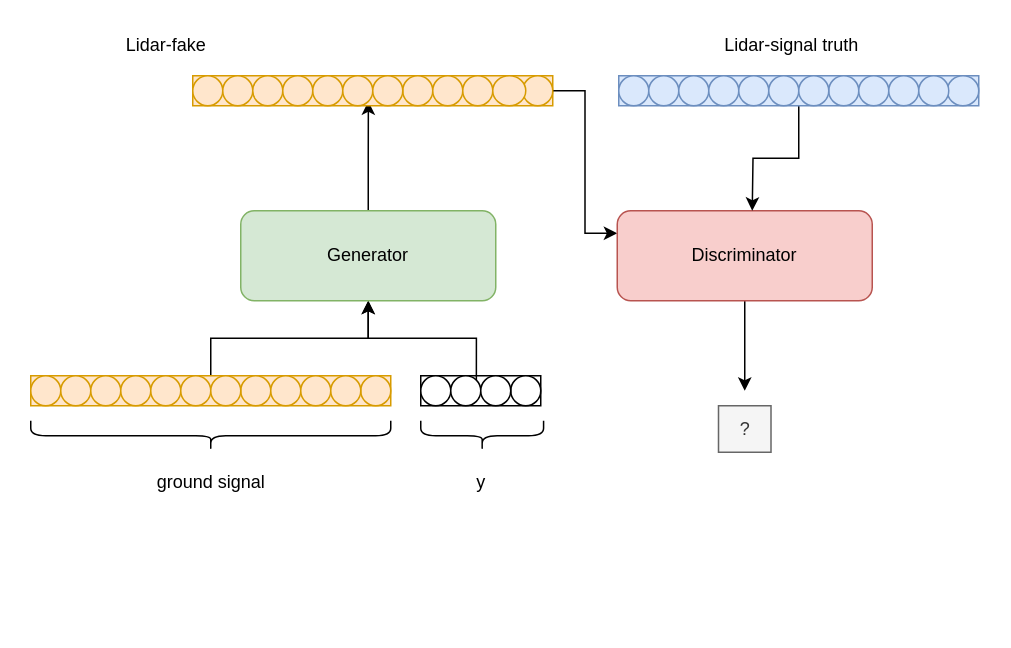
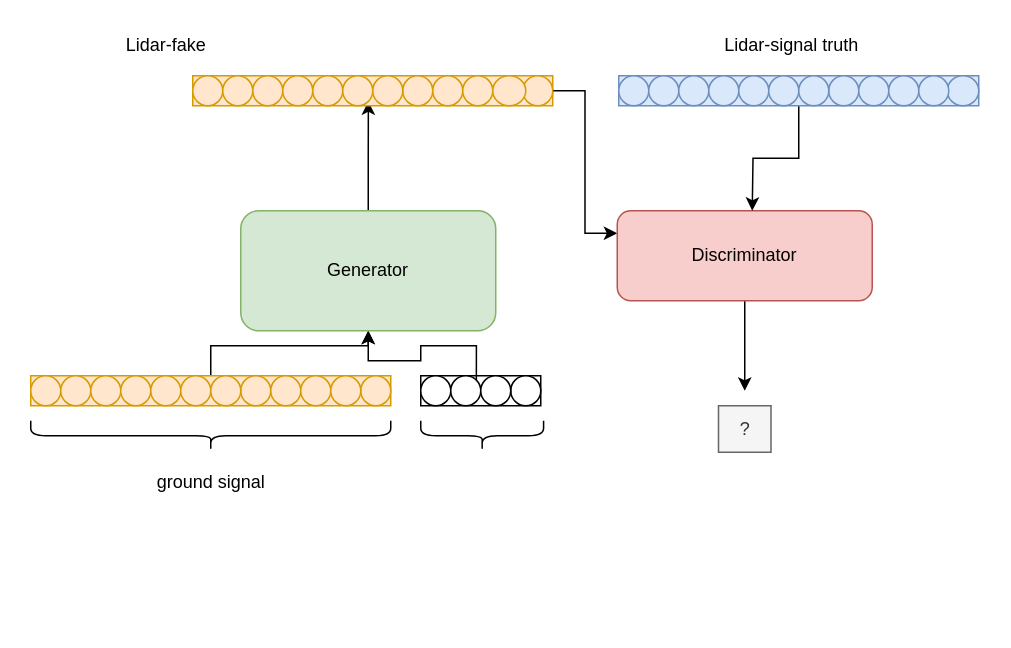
(368, 256) -> (368, 271)
(481, 482) -> none
